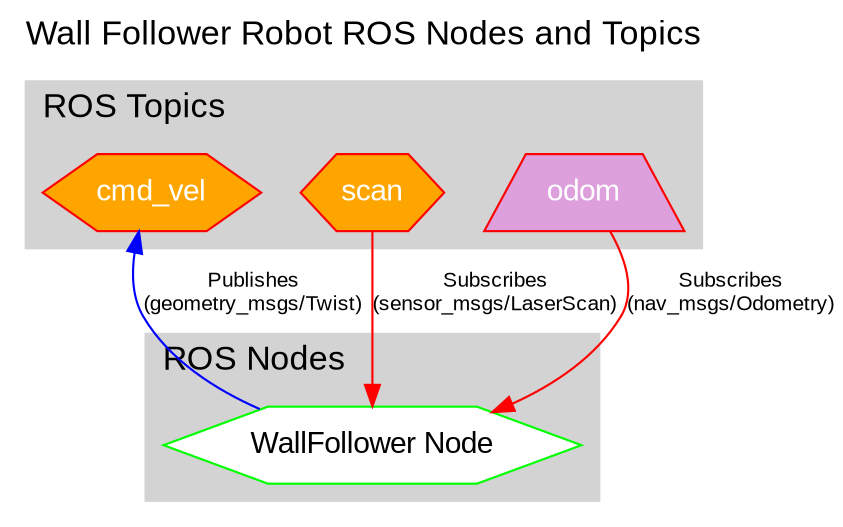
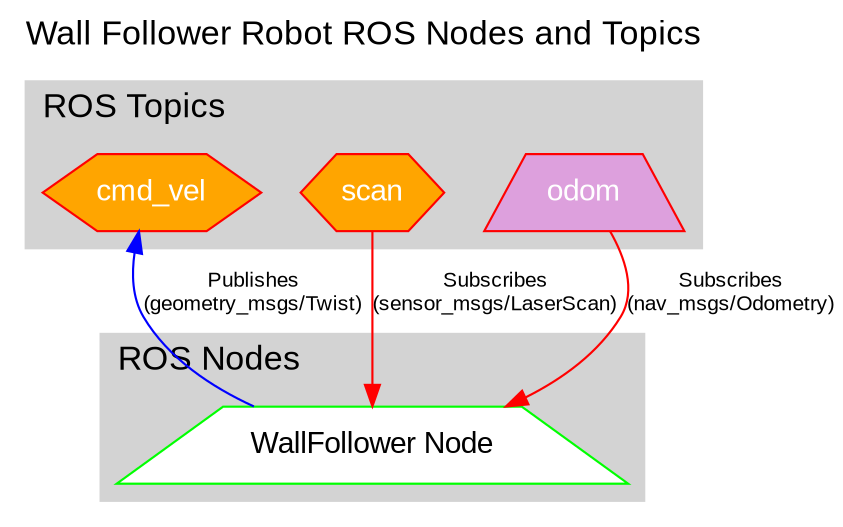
(372, 445) -> (372, 445)
